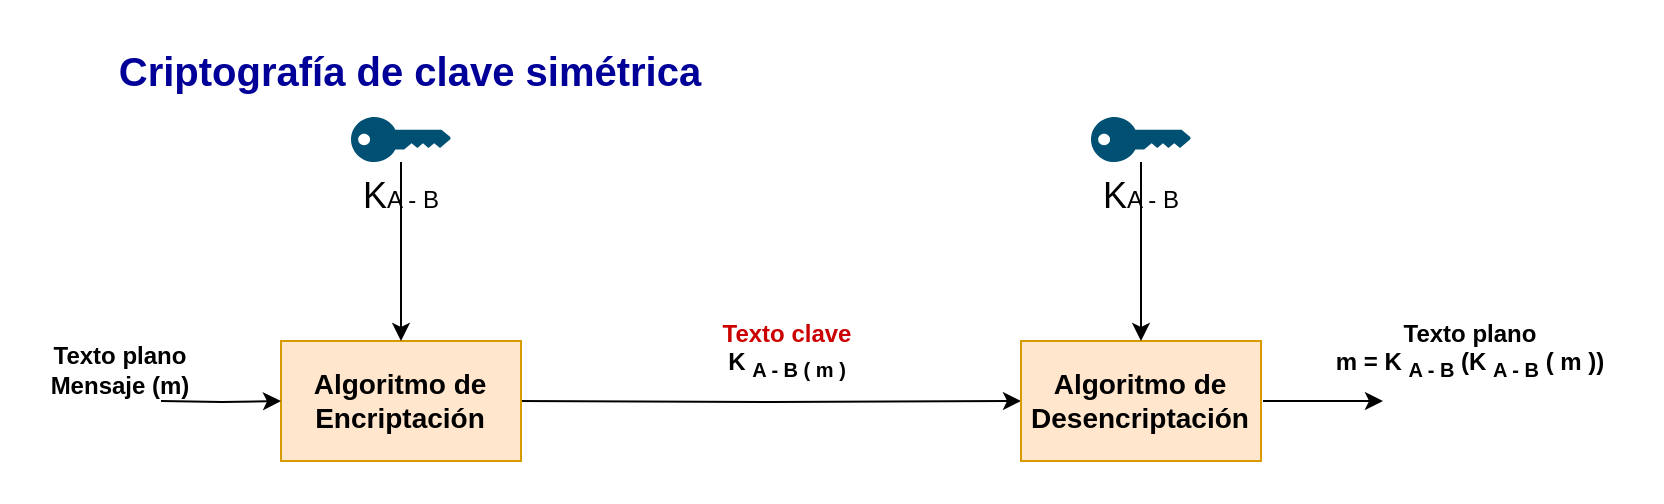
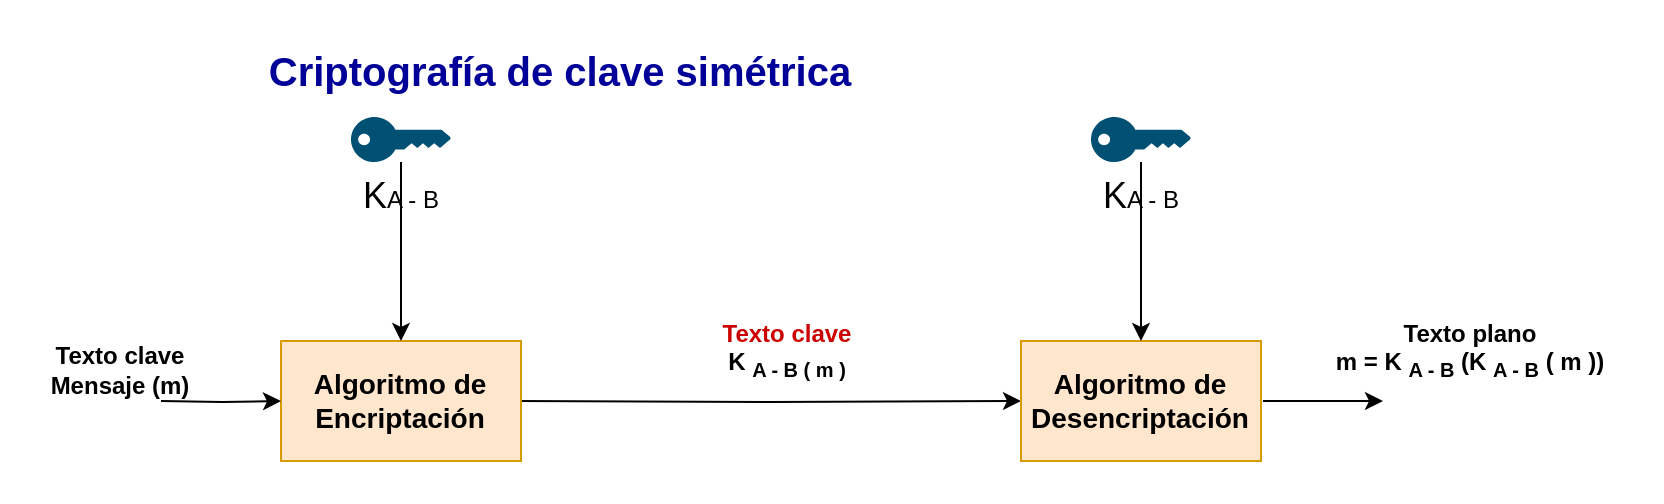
(411, 71) -> (561, 71)
(121, 371) -> (121, 371)
